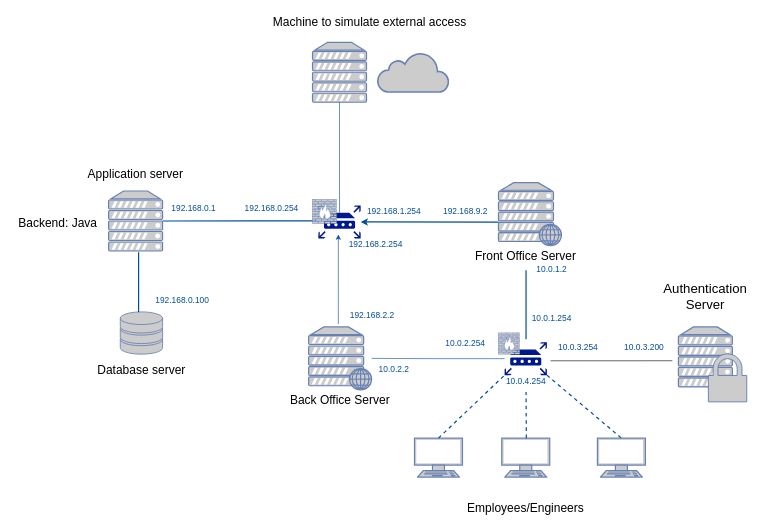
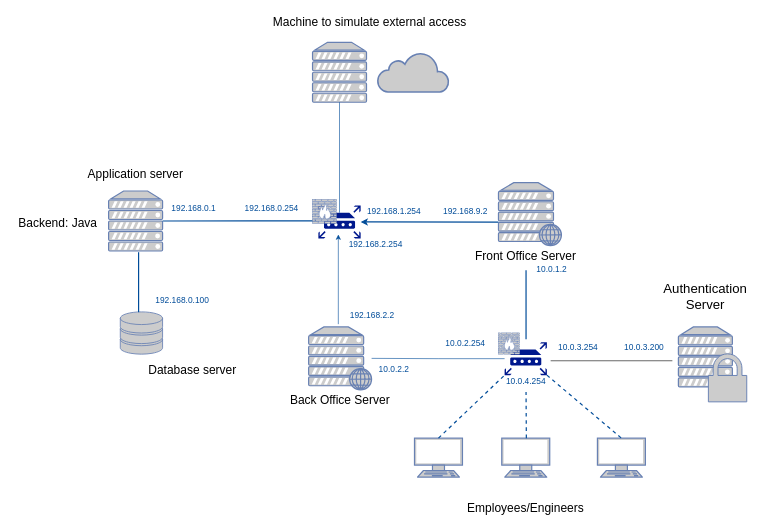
(552, 318) -> none
(141, 369) -> (192, 369)
